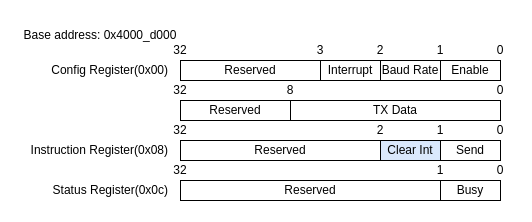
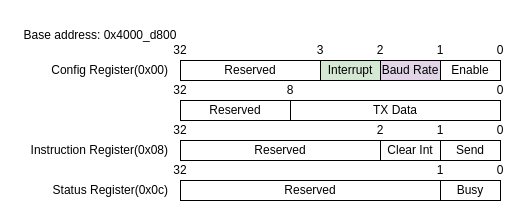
(101, 36) -> (101, 36)
(351, 71) -> (351, 71)
(411, 71) -> (411, 71)
(411, 151) -> (411, 151)
